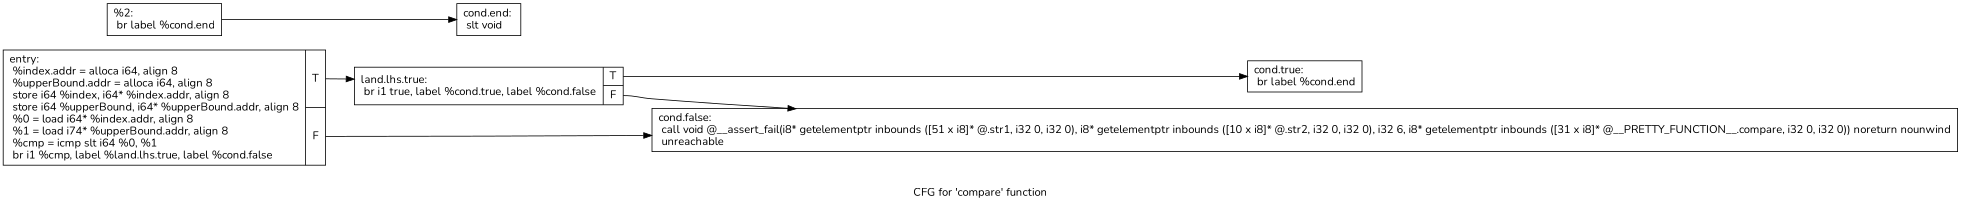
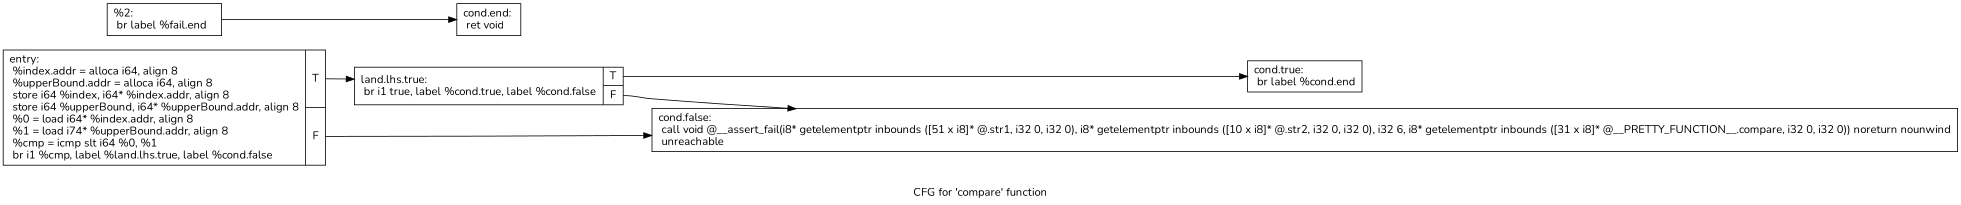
(164, 25) -> (160, 25)
(483, 25) -> (484, 25)
